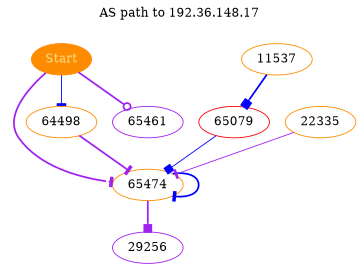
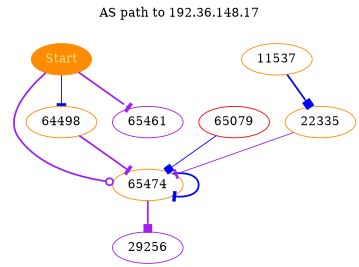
(258, 87) -> (296, 87)
(101, 88) -> (101, 88)
(26, 147) -> (26, 147)
